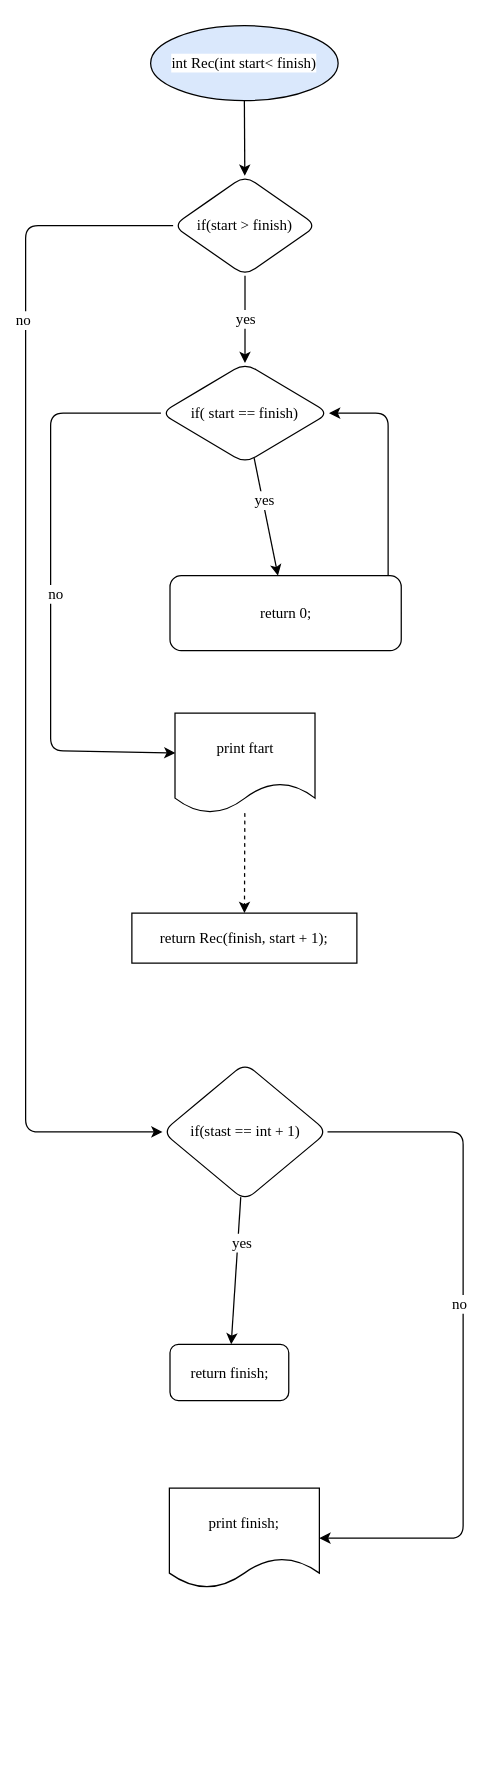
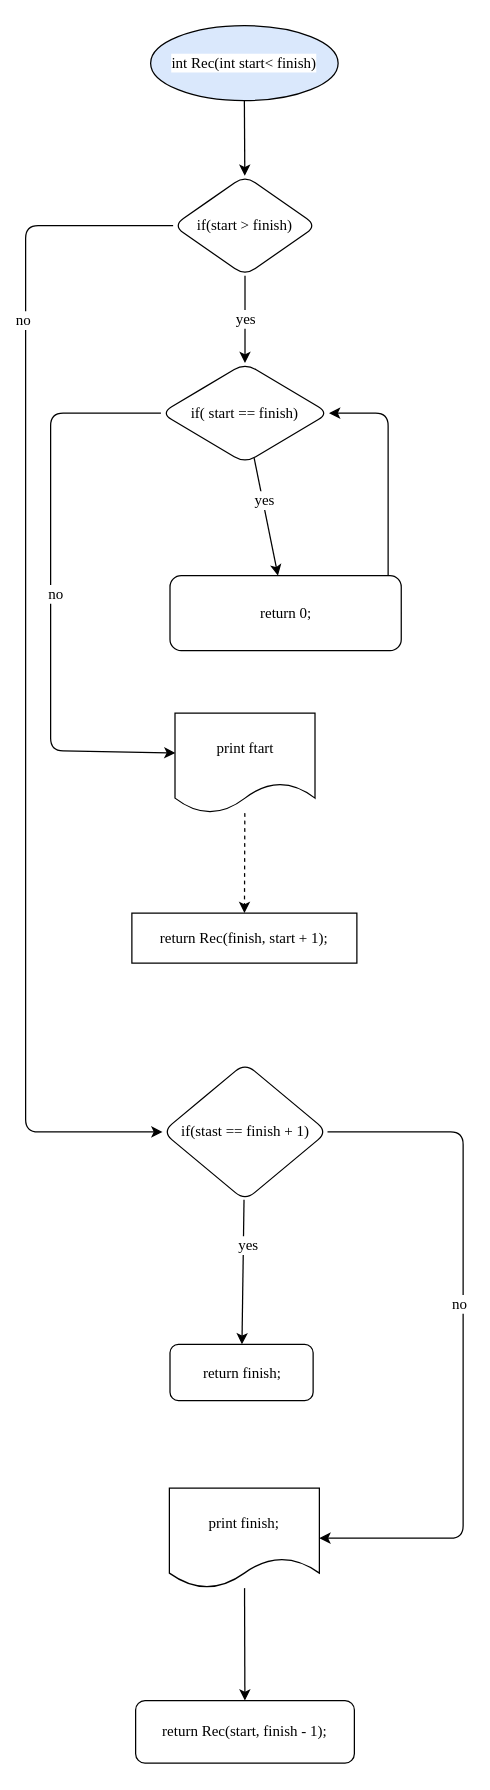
(246, 1132) -> (246, 1132)
(229, 1373) -> (242, 1373)
none -> (245, 1640)
none -> (245, 1732)
